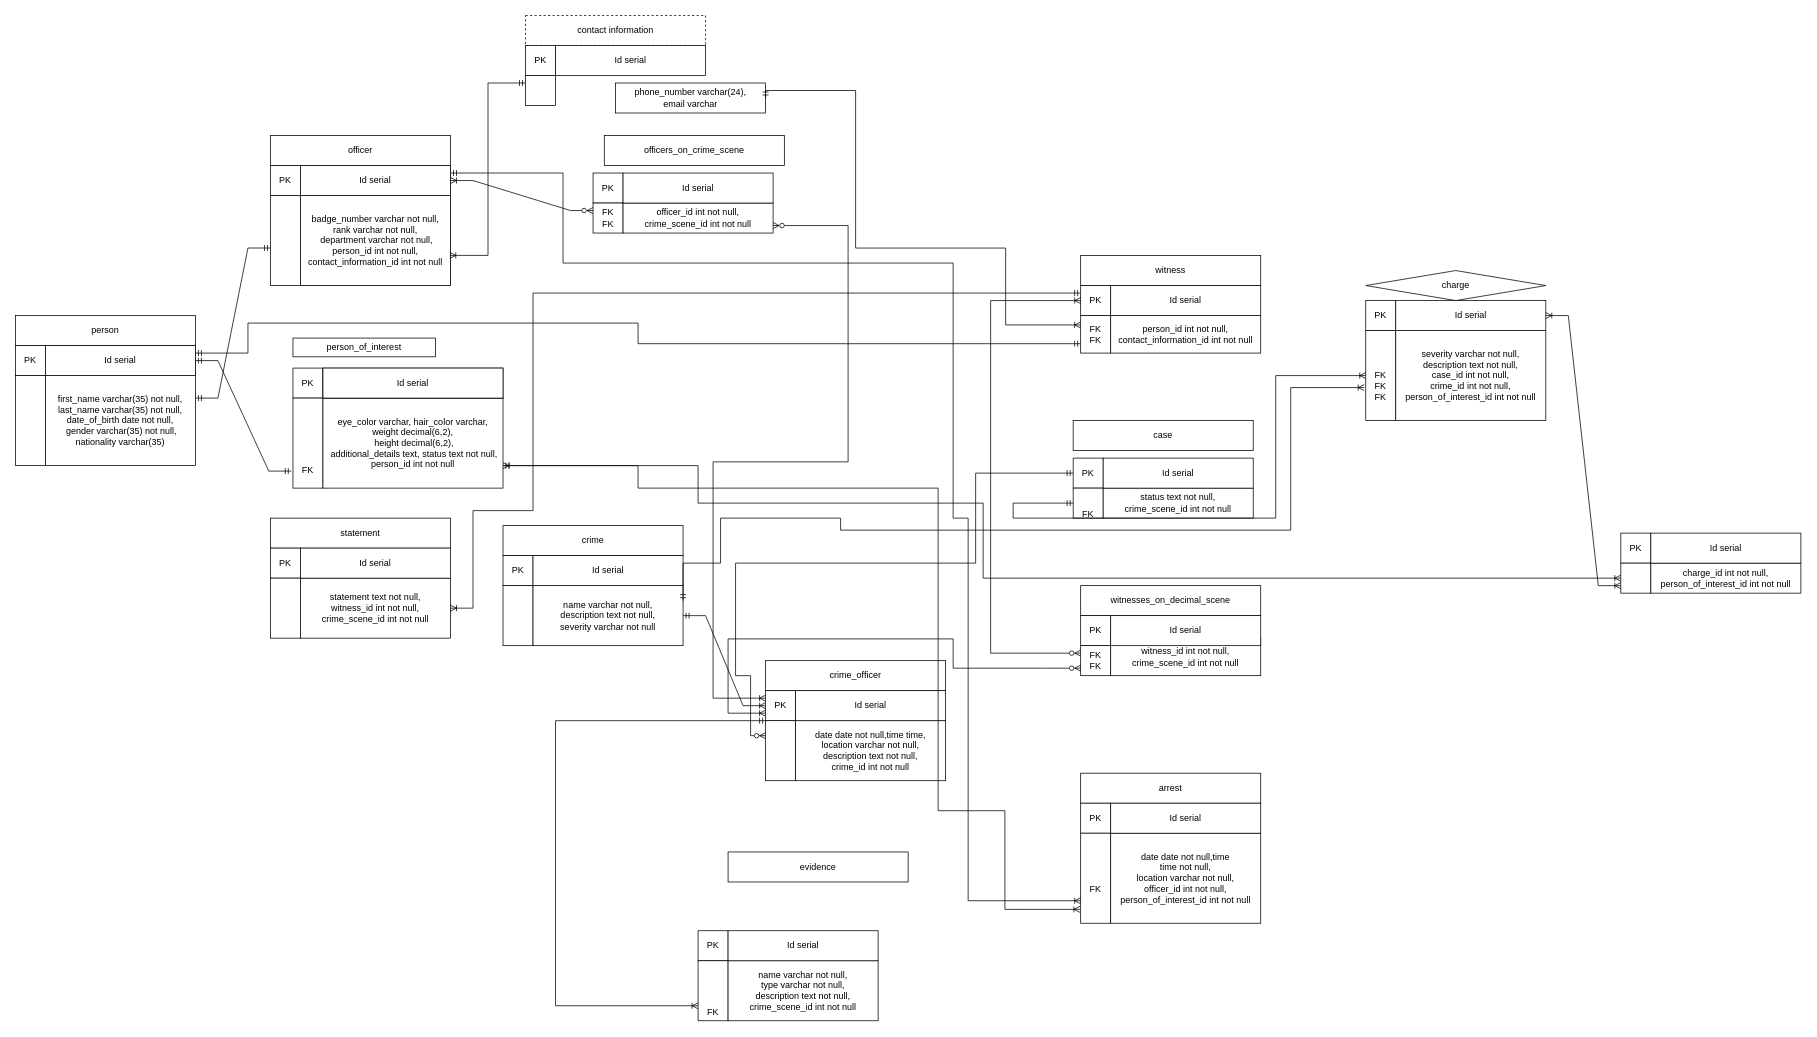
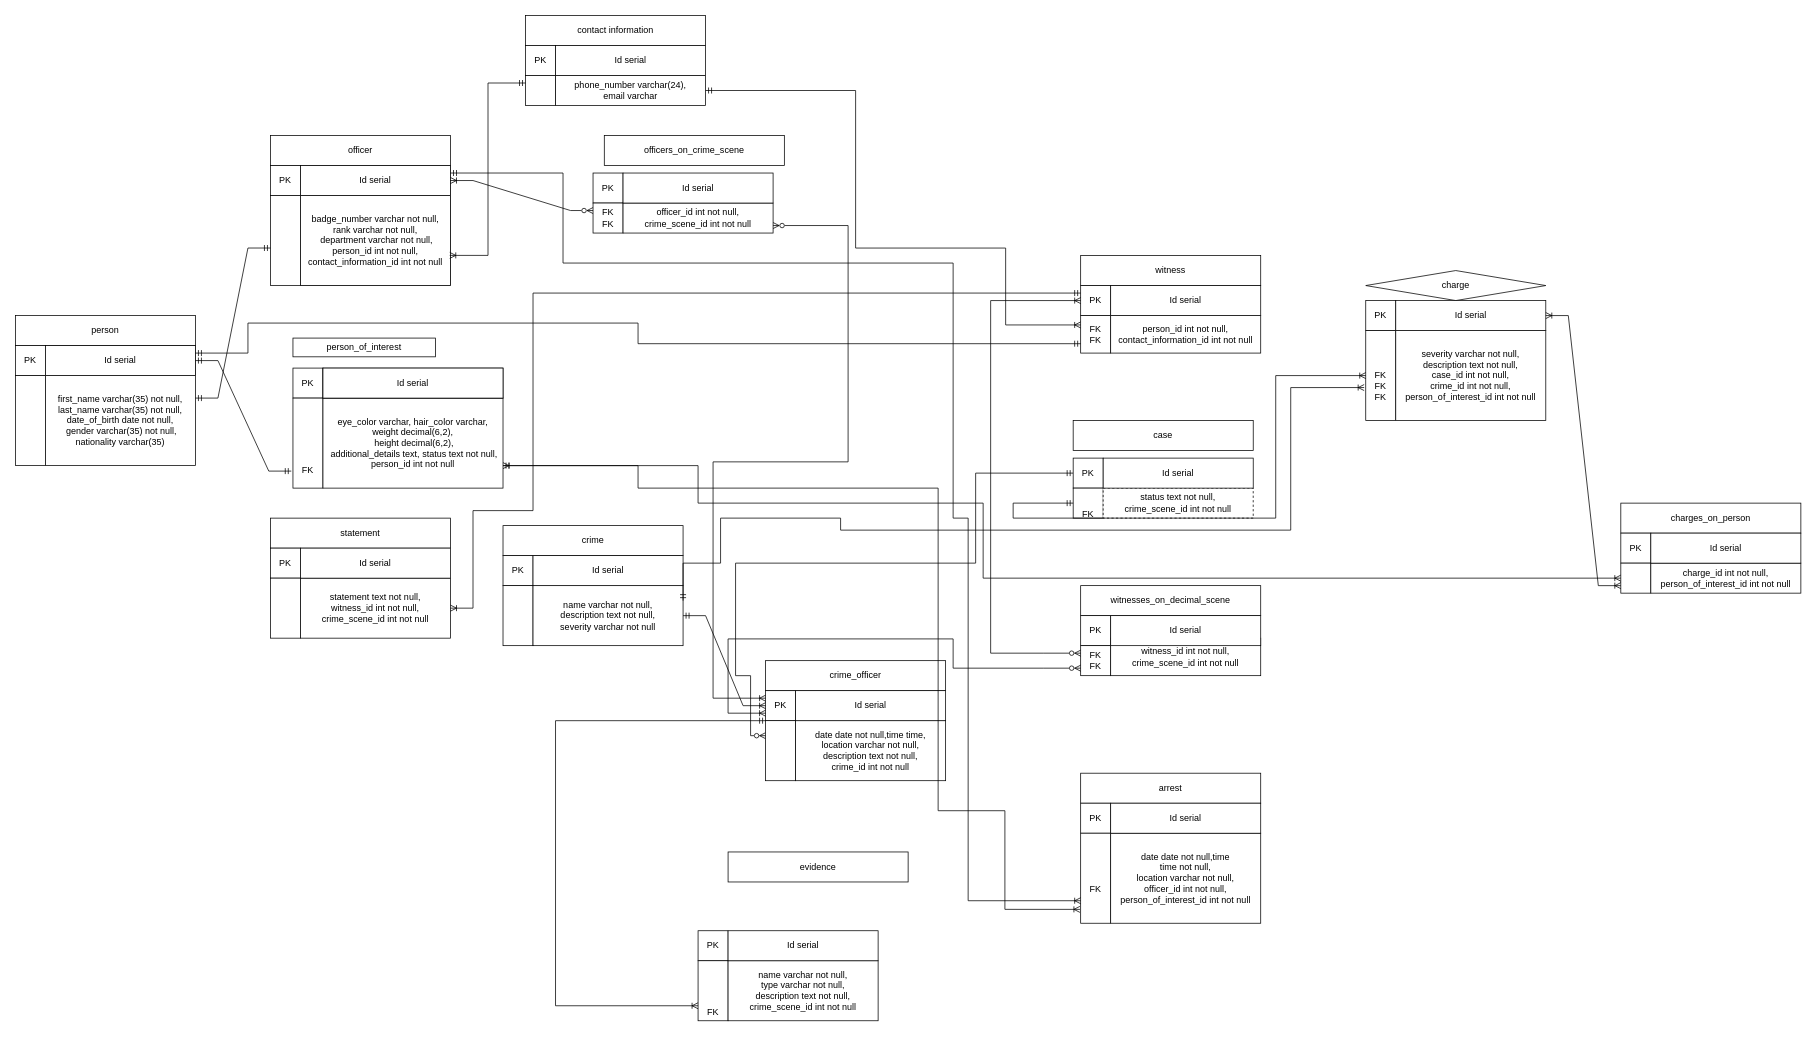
(615, 30) -> (615, 30)
(690, 98) -> (630, 90)
(1178, 503) -> (1178, 503)
none -> (1710, 518)
